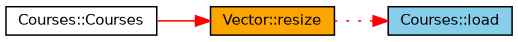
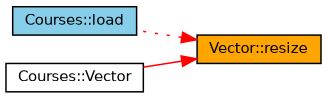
(81, 21) -> (75, 78)
(354, 21) -> (159, 34)
